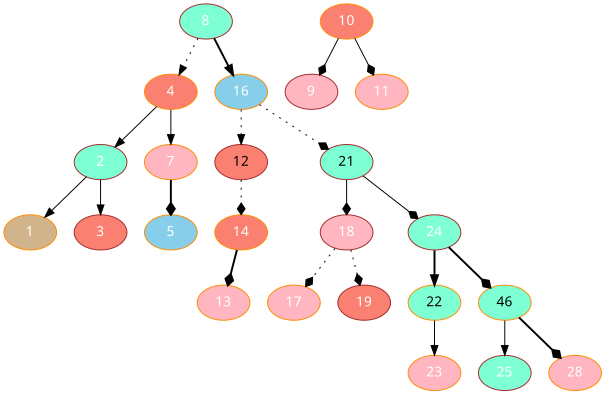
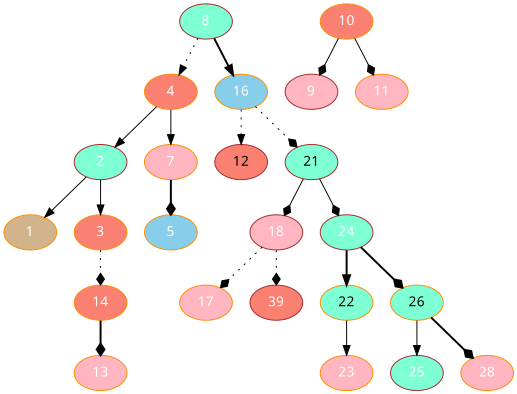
(241, 191) -> (101, 262)
(101, 232) -> (101, 232)
(364, 303) -> (276, 303)
(505, 303) -> (417, 303)
